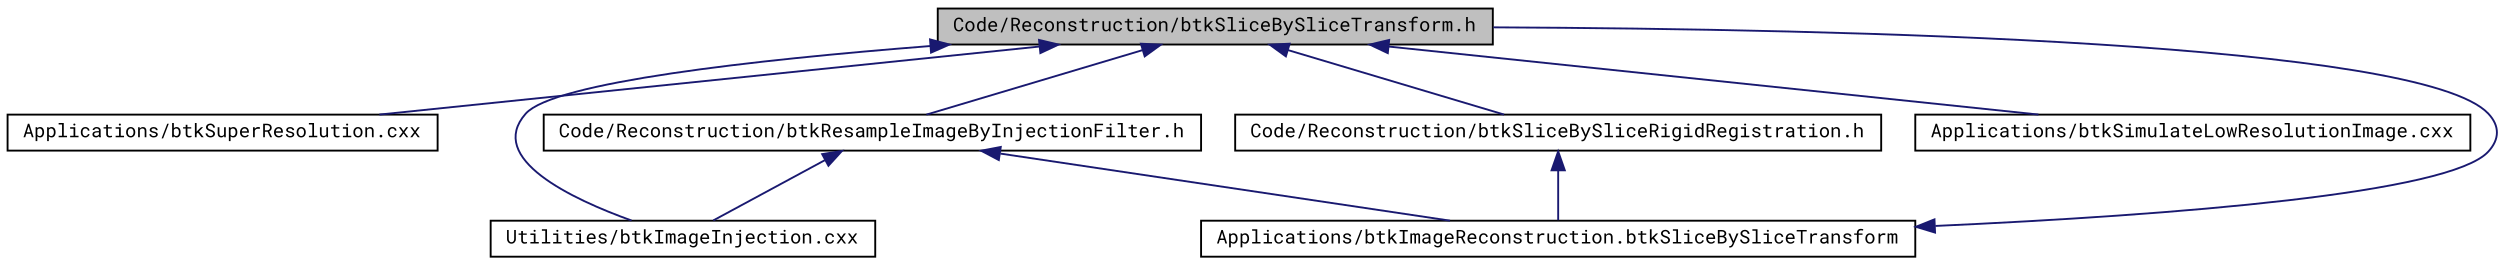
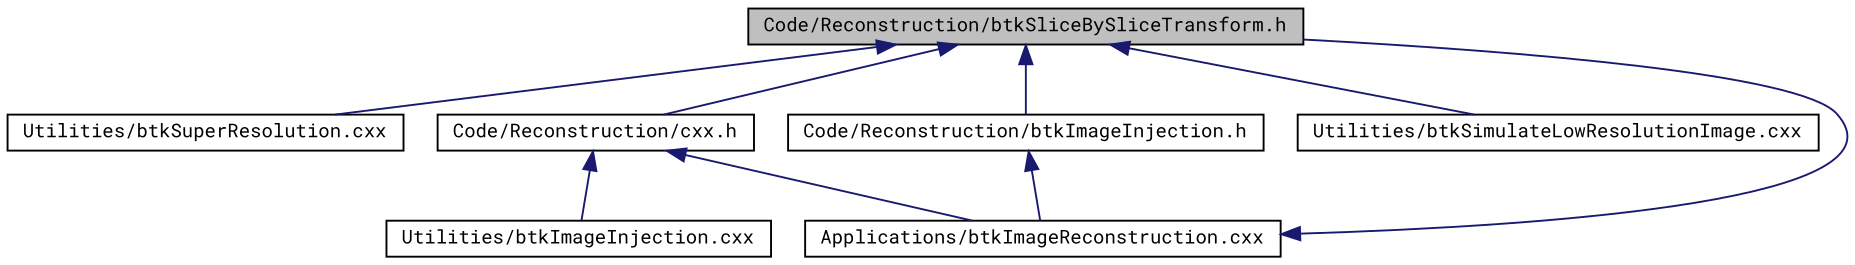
(696, 70) -> none
(223, 133) -> (206, 133)
(872, 133) -> (596, 133)
(1558, 133) -> (1026, 133)
(2193, 133) -> (1558, 133)
(1558, 239) -> (1043, 239)
